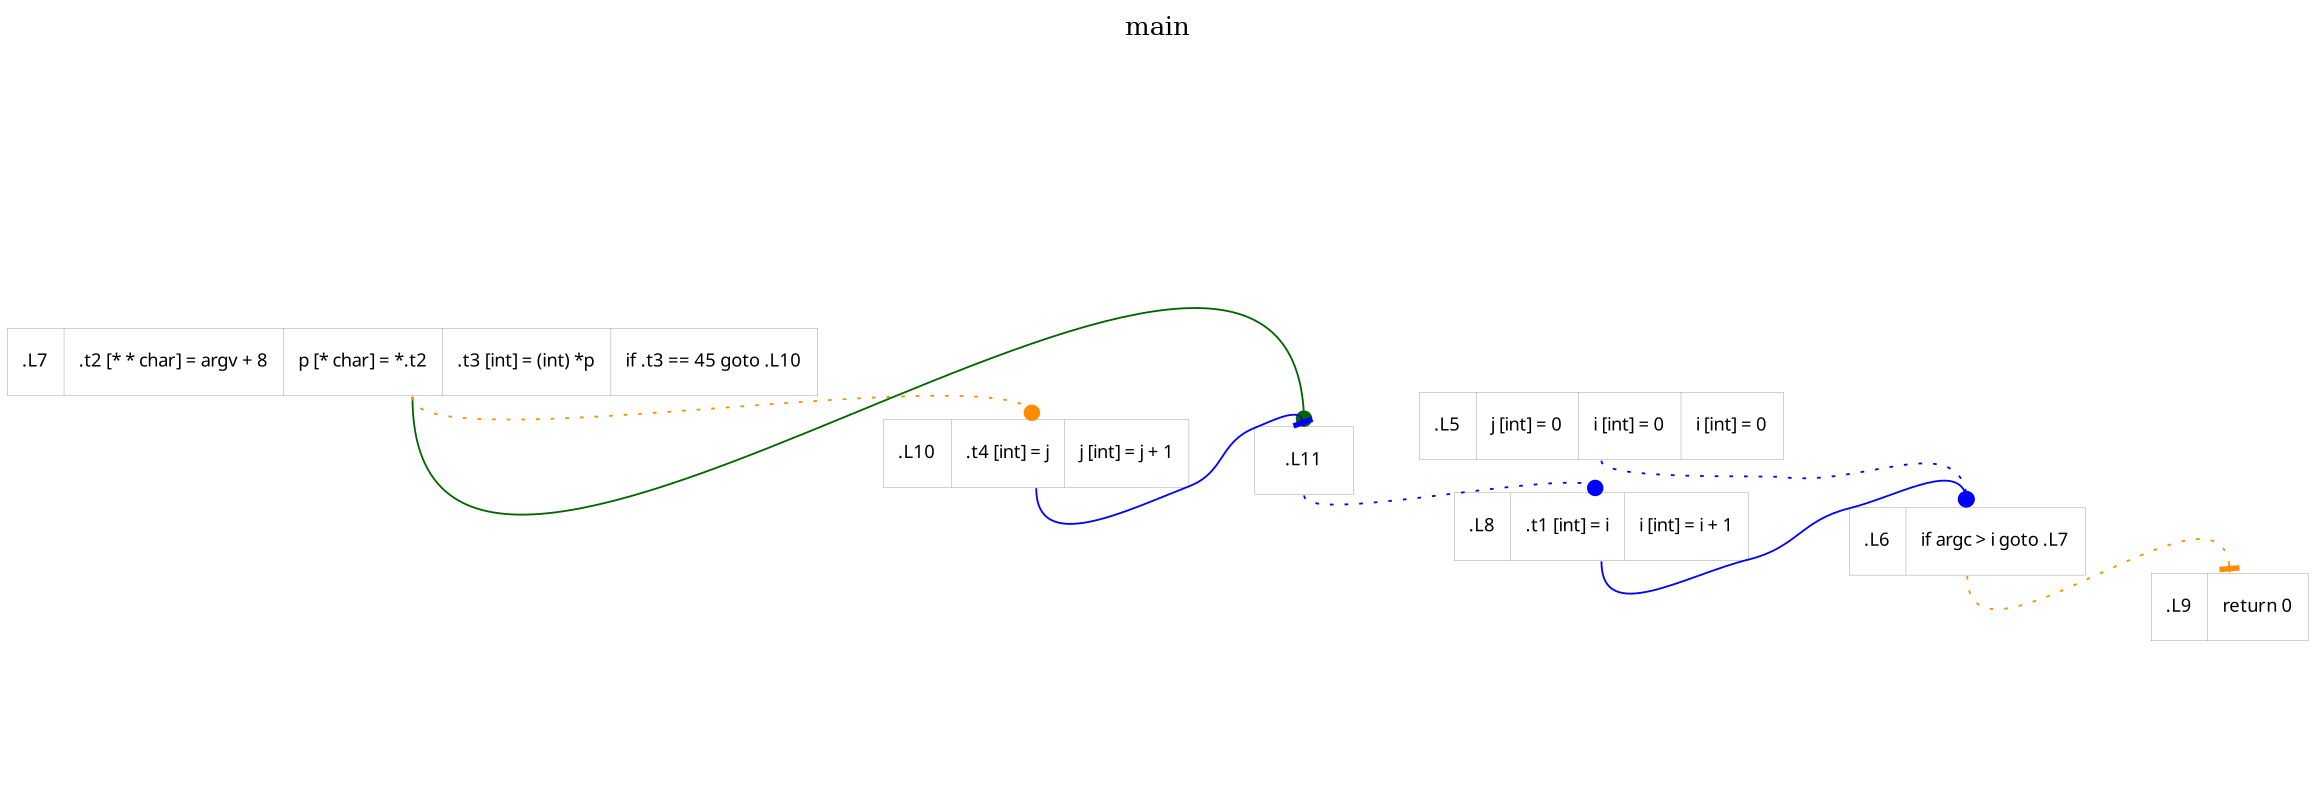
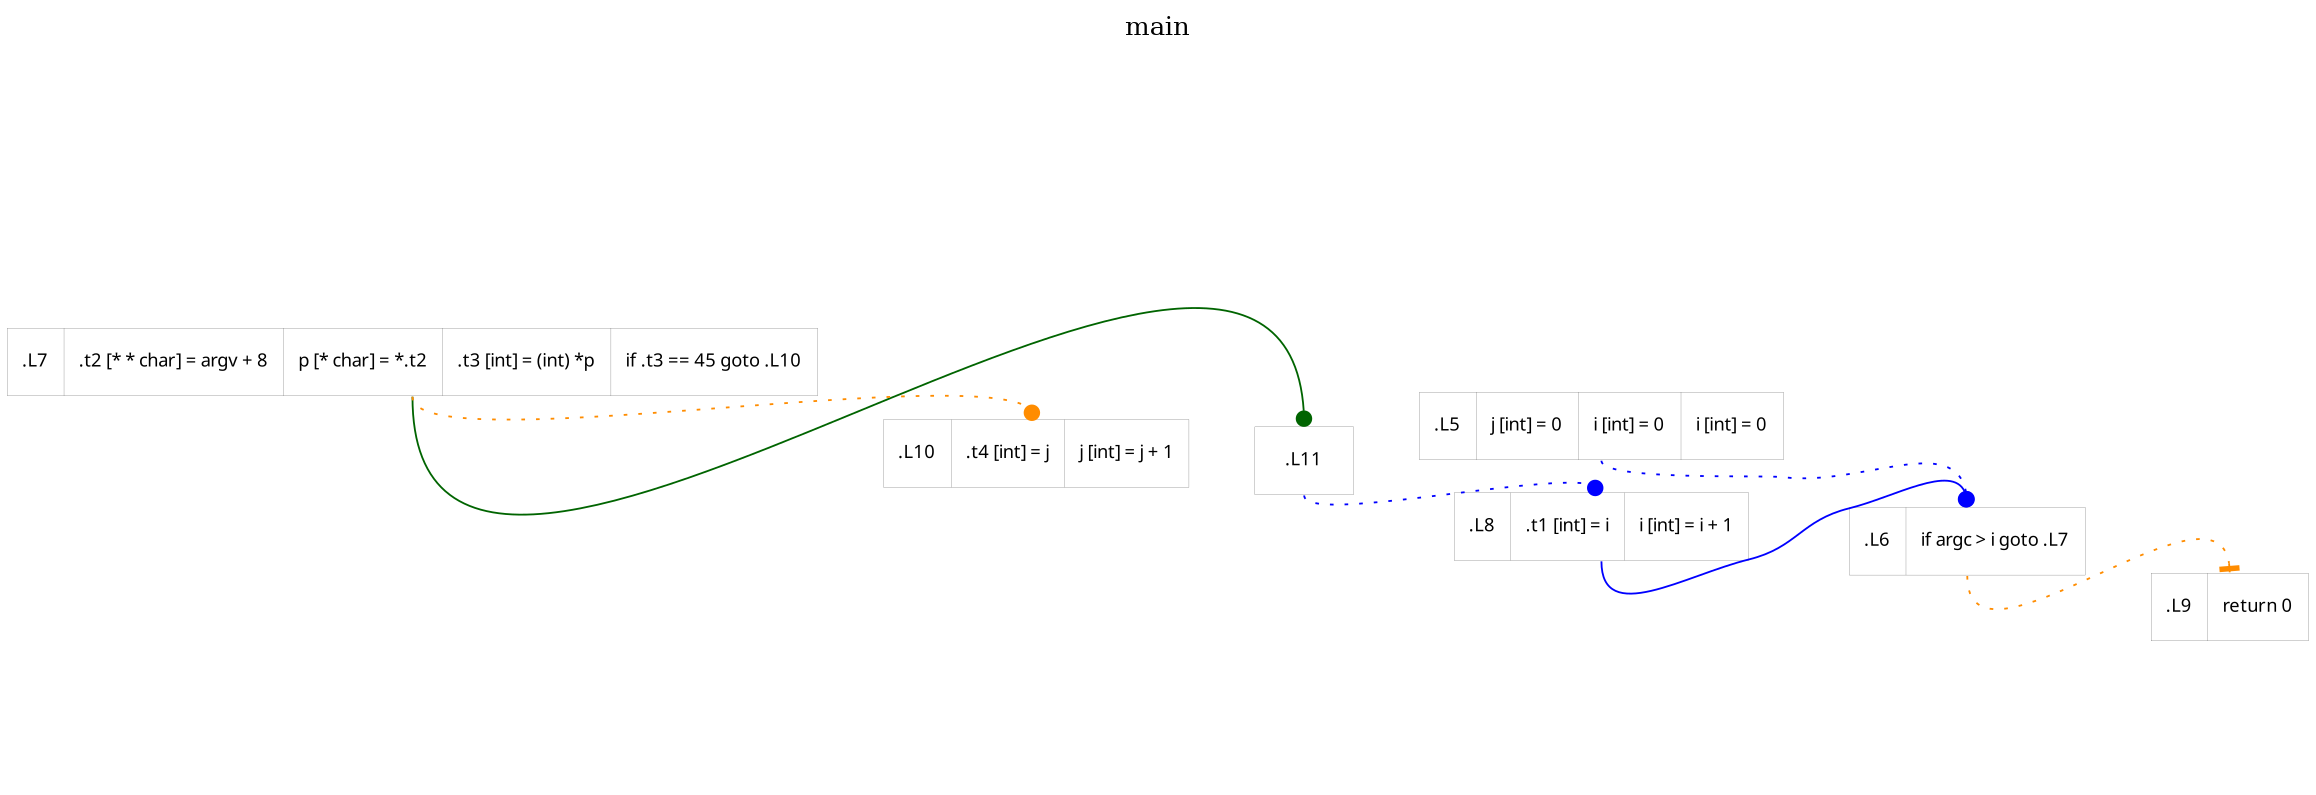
(1169, 494) -> none
